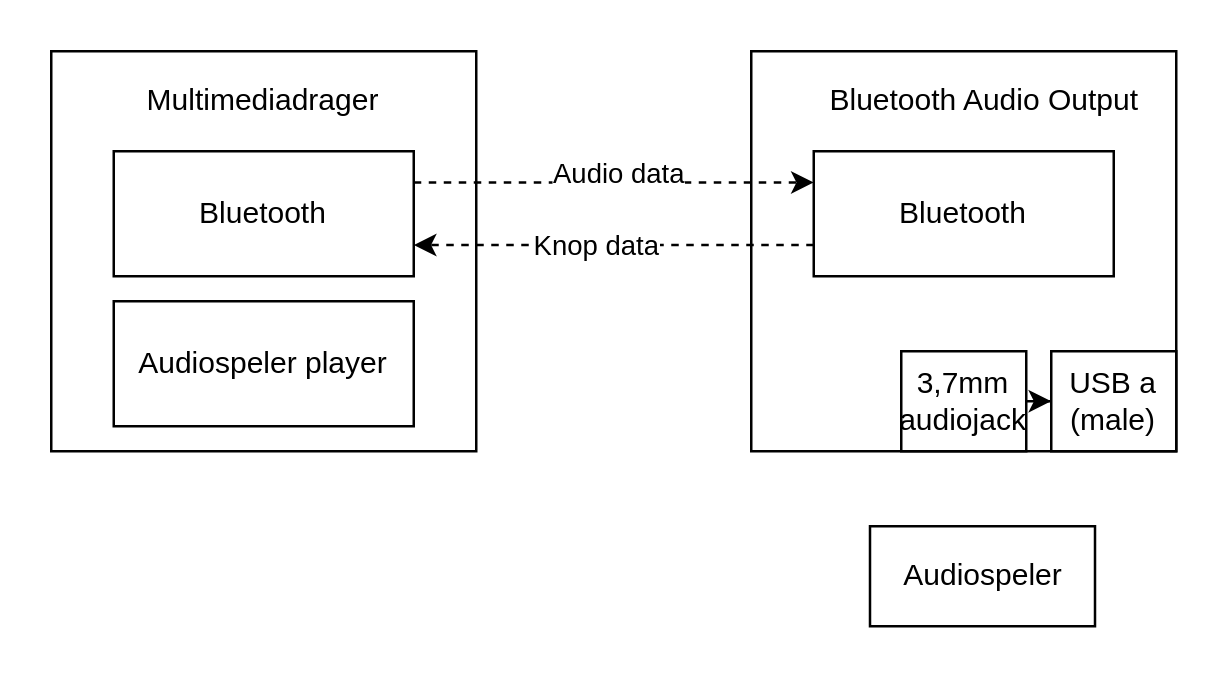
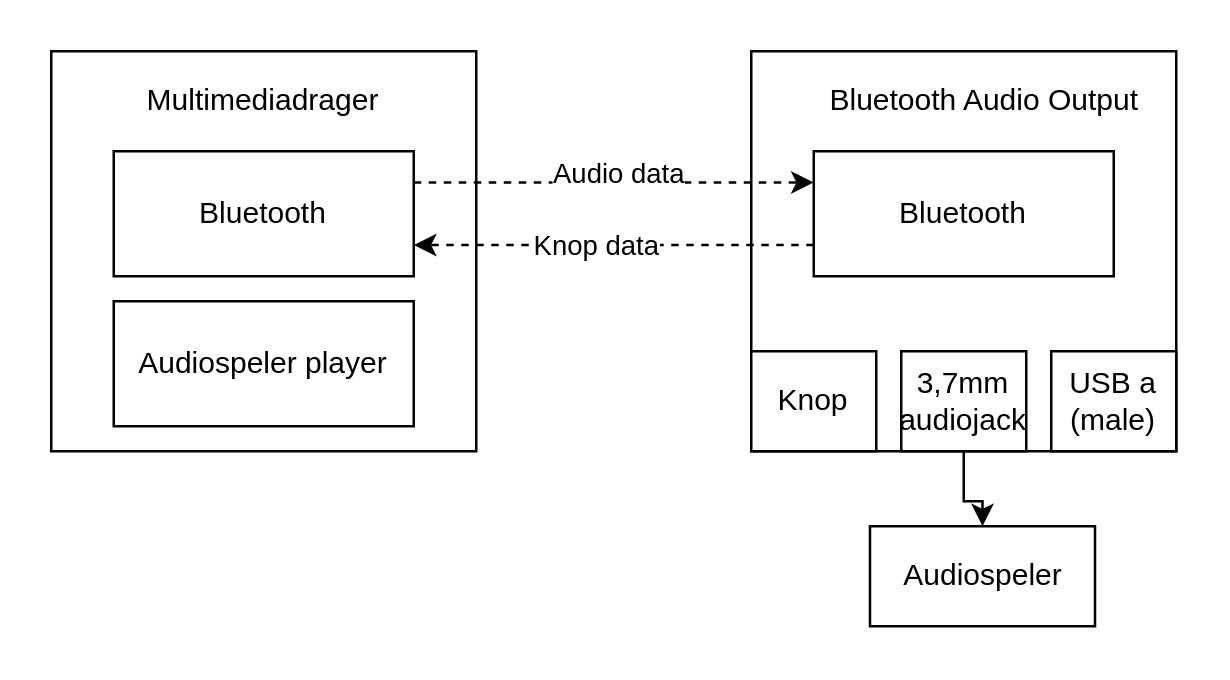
none -> (814, 401)
(1038, 401) -> (964, 489)
